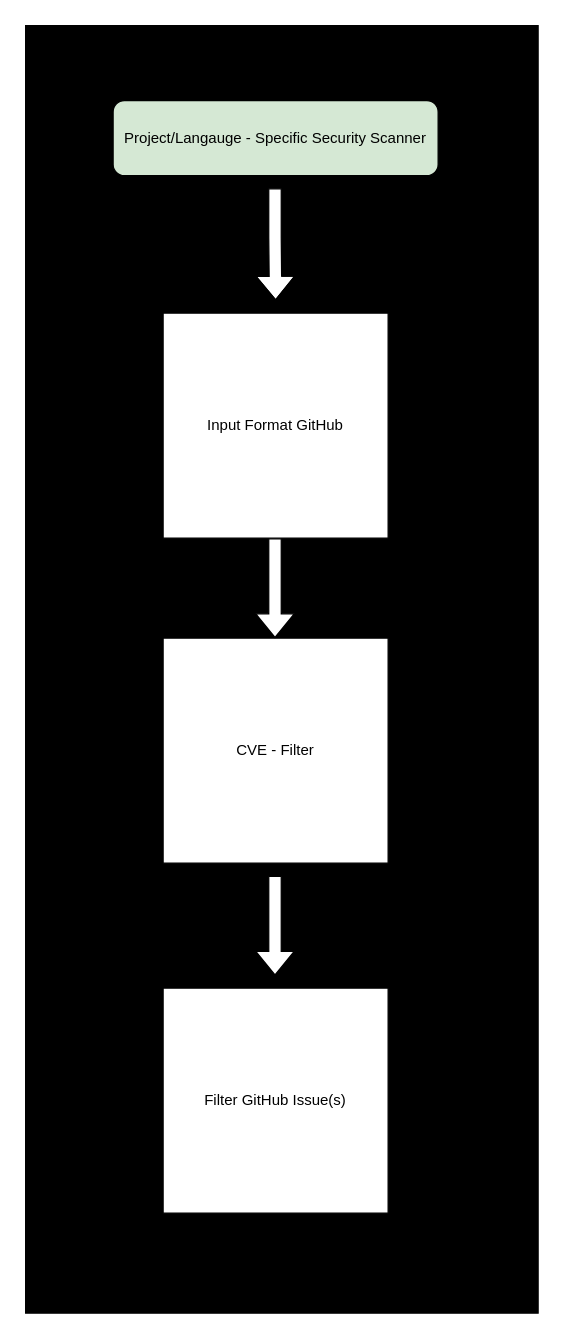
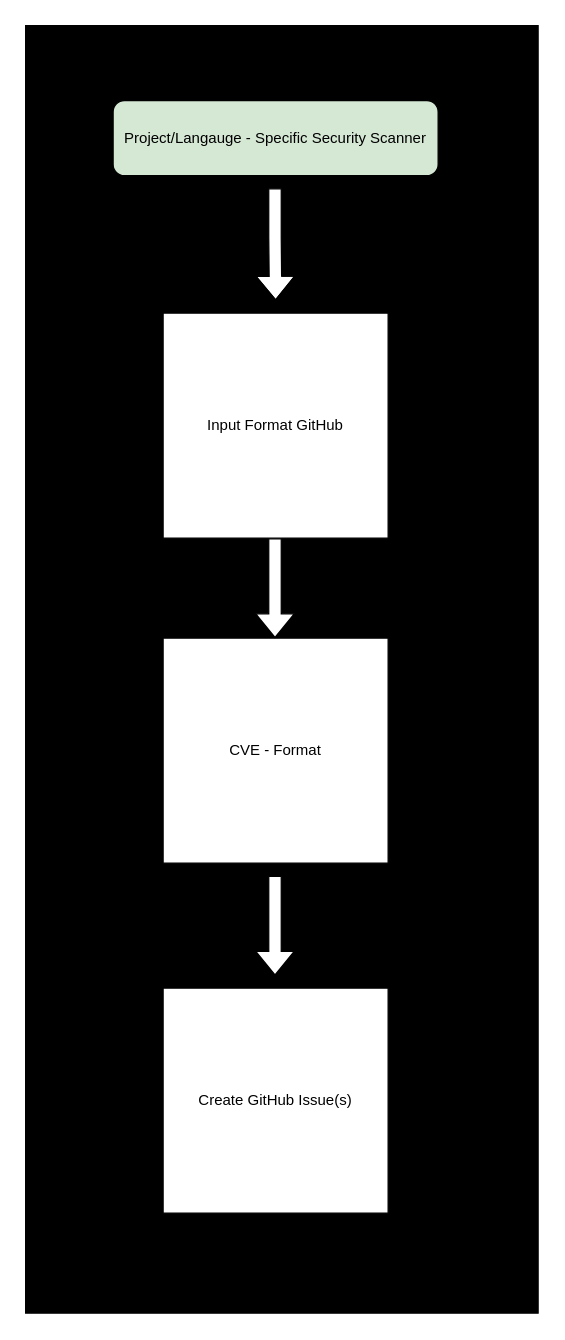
(276, 751) -> (276, 751)
(276, 1101) -> (276, 1101)
